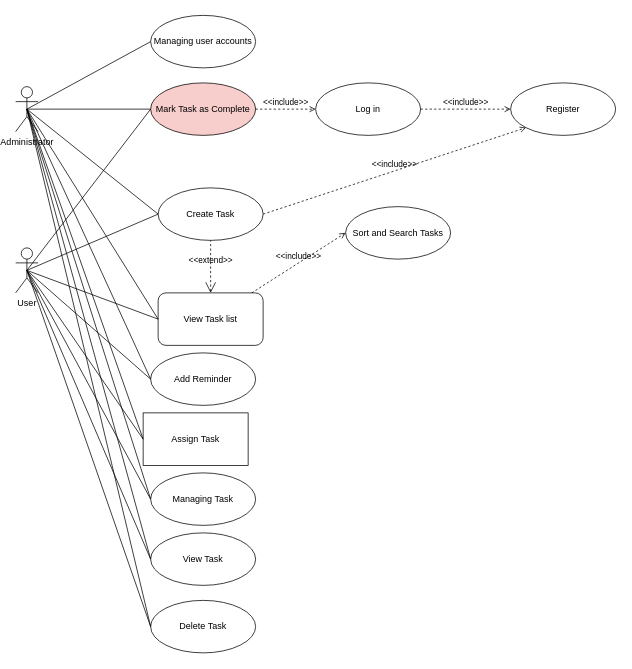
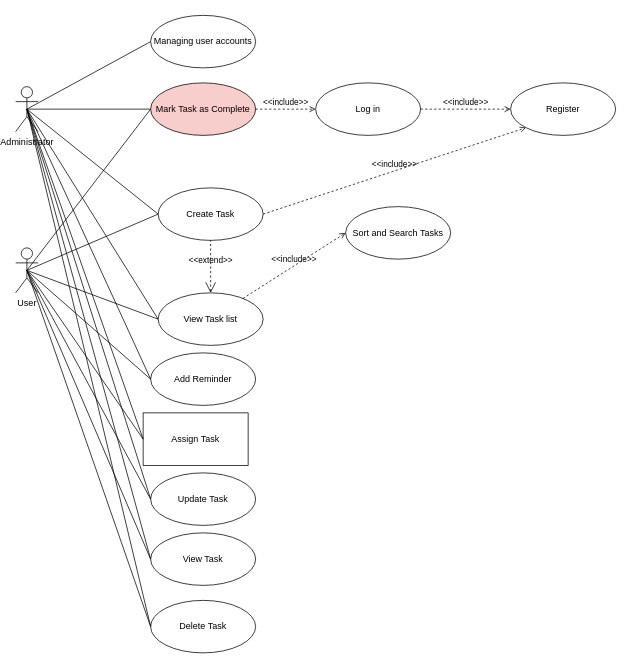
(210, 319) -> (210, 319)
(203, 499) -> (203, 499)
